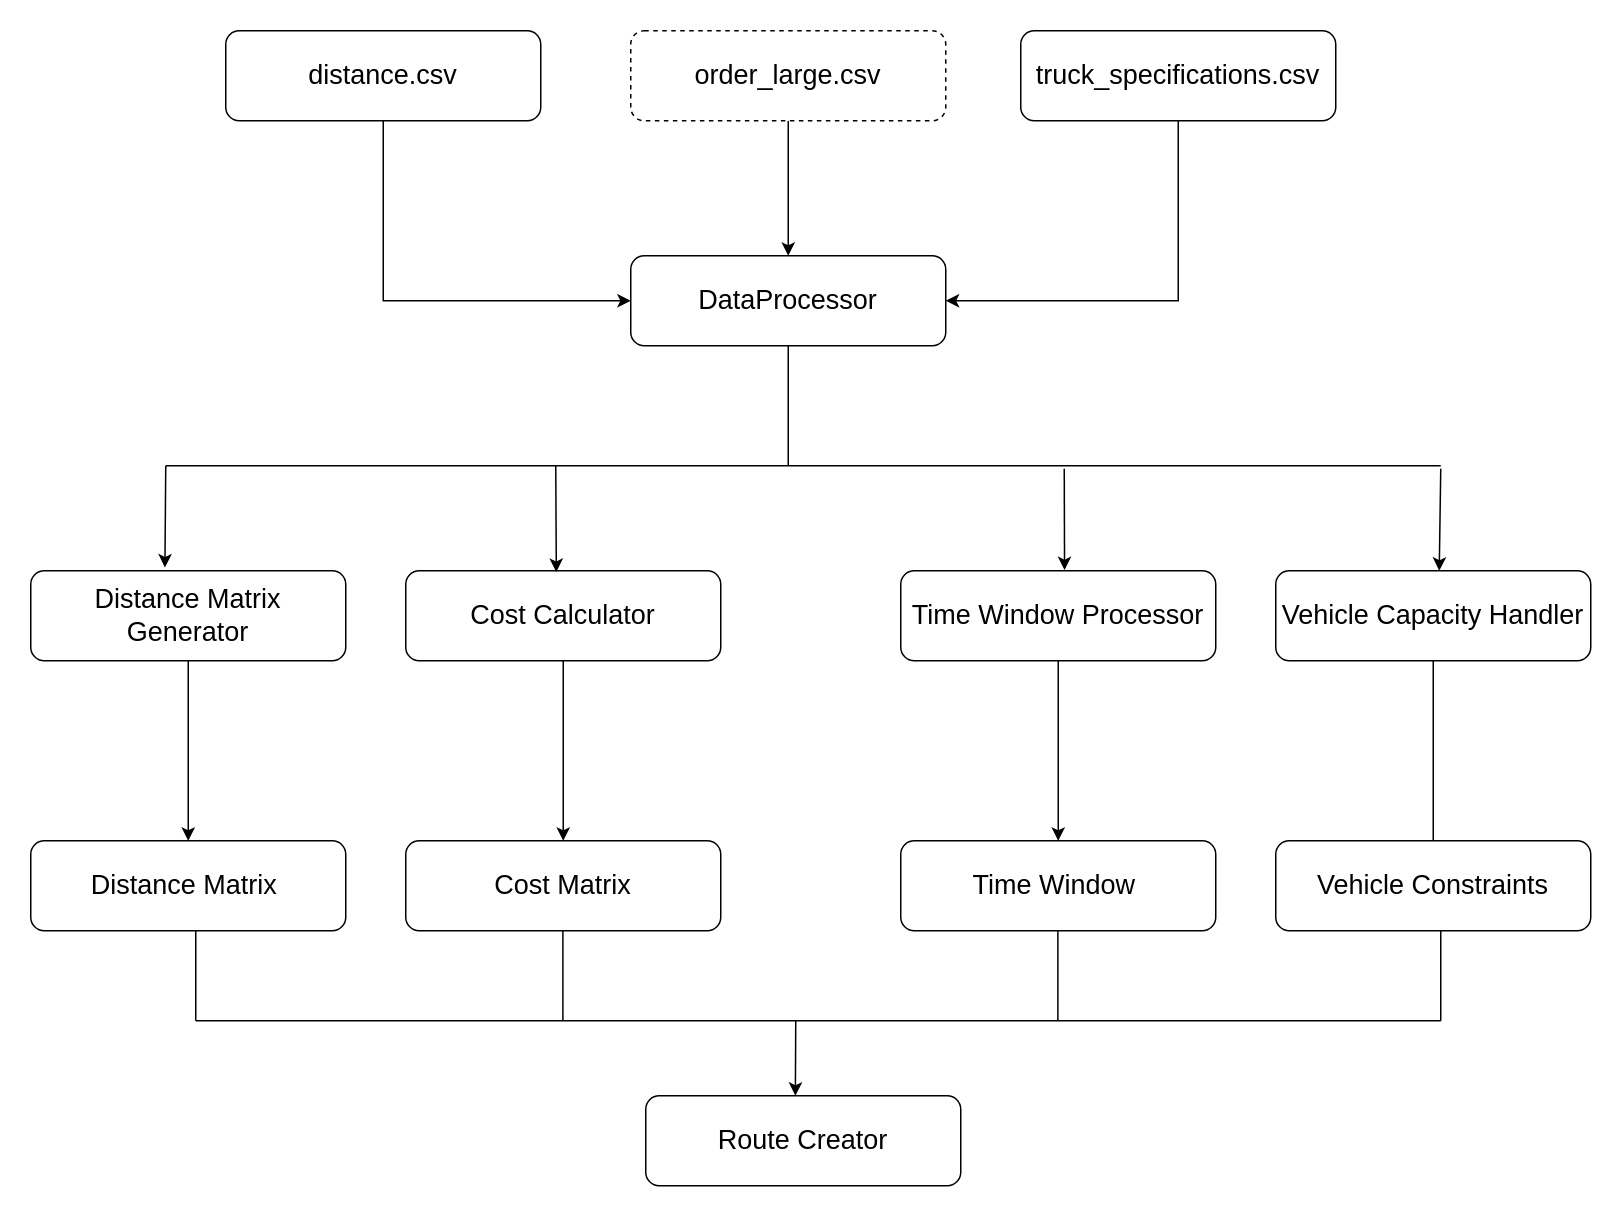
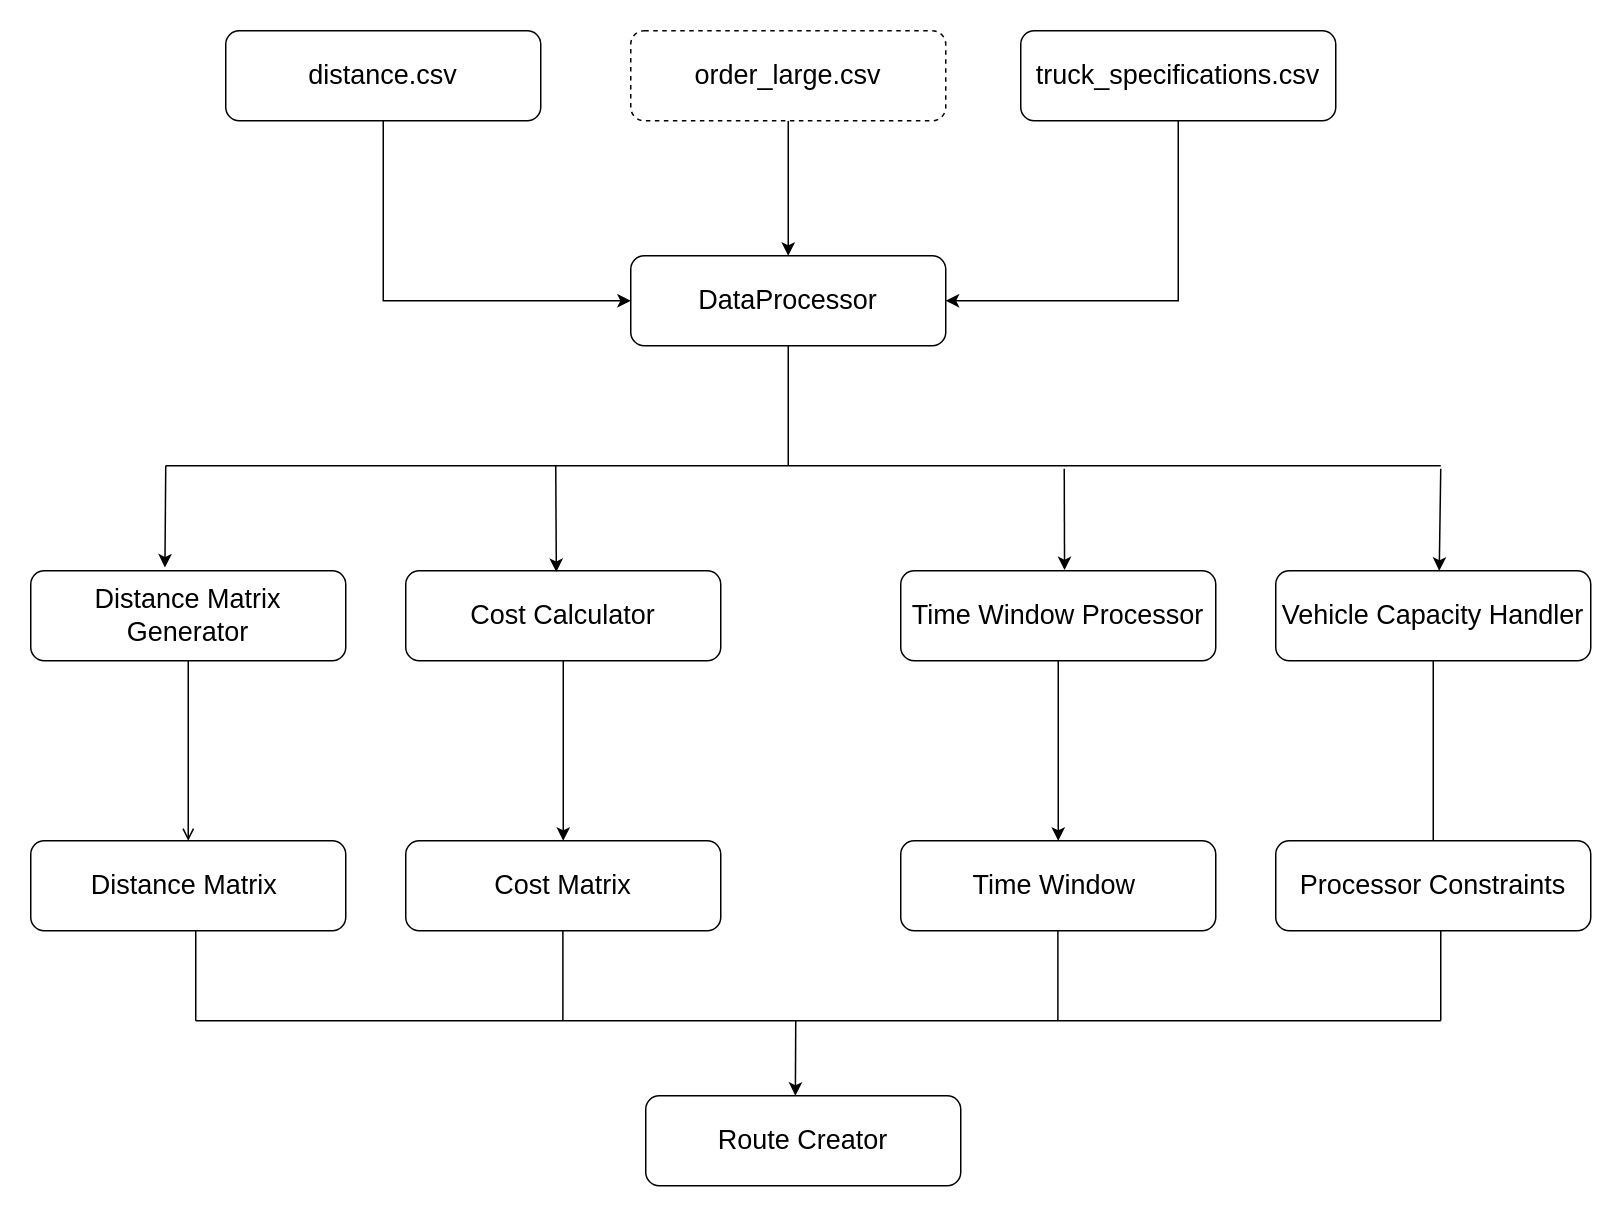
(188, 829) -> (188, 831)
(1433, 886) -> (1433, 886)
